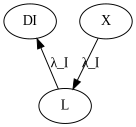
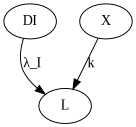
(91, 64) -> (91, 64)
(50, 68) -> (22, 66)
